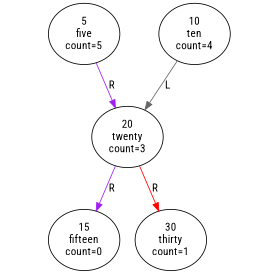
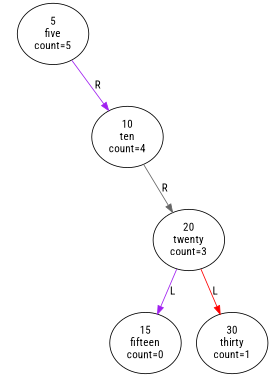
(104, 82) -> (88, 82)
(168, 85) -> (165, 188)
(112, 188) -> (173, 292)
(155, 188) -> (215, 292)
